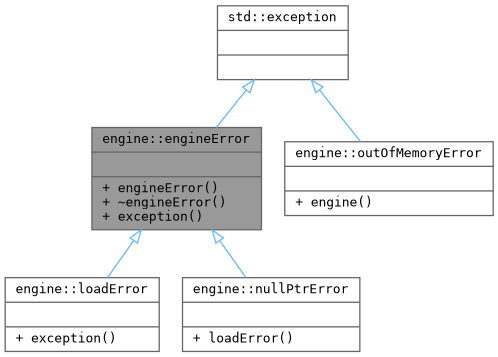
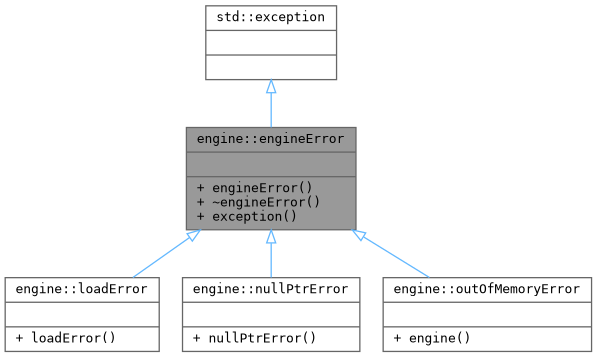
(340, 116) -> (397, 257)
(67, 338) -> (67, 338)
(244, 338) -> (256, 338)
